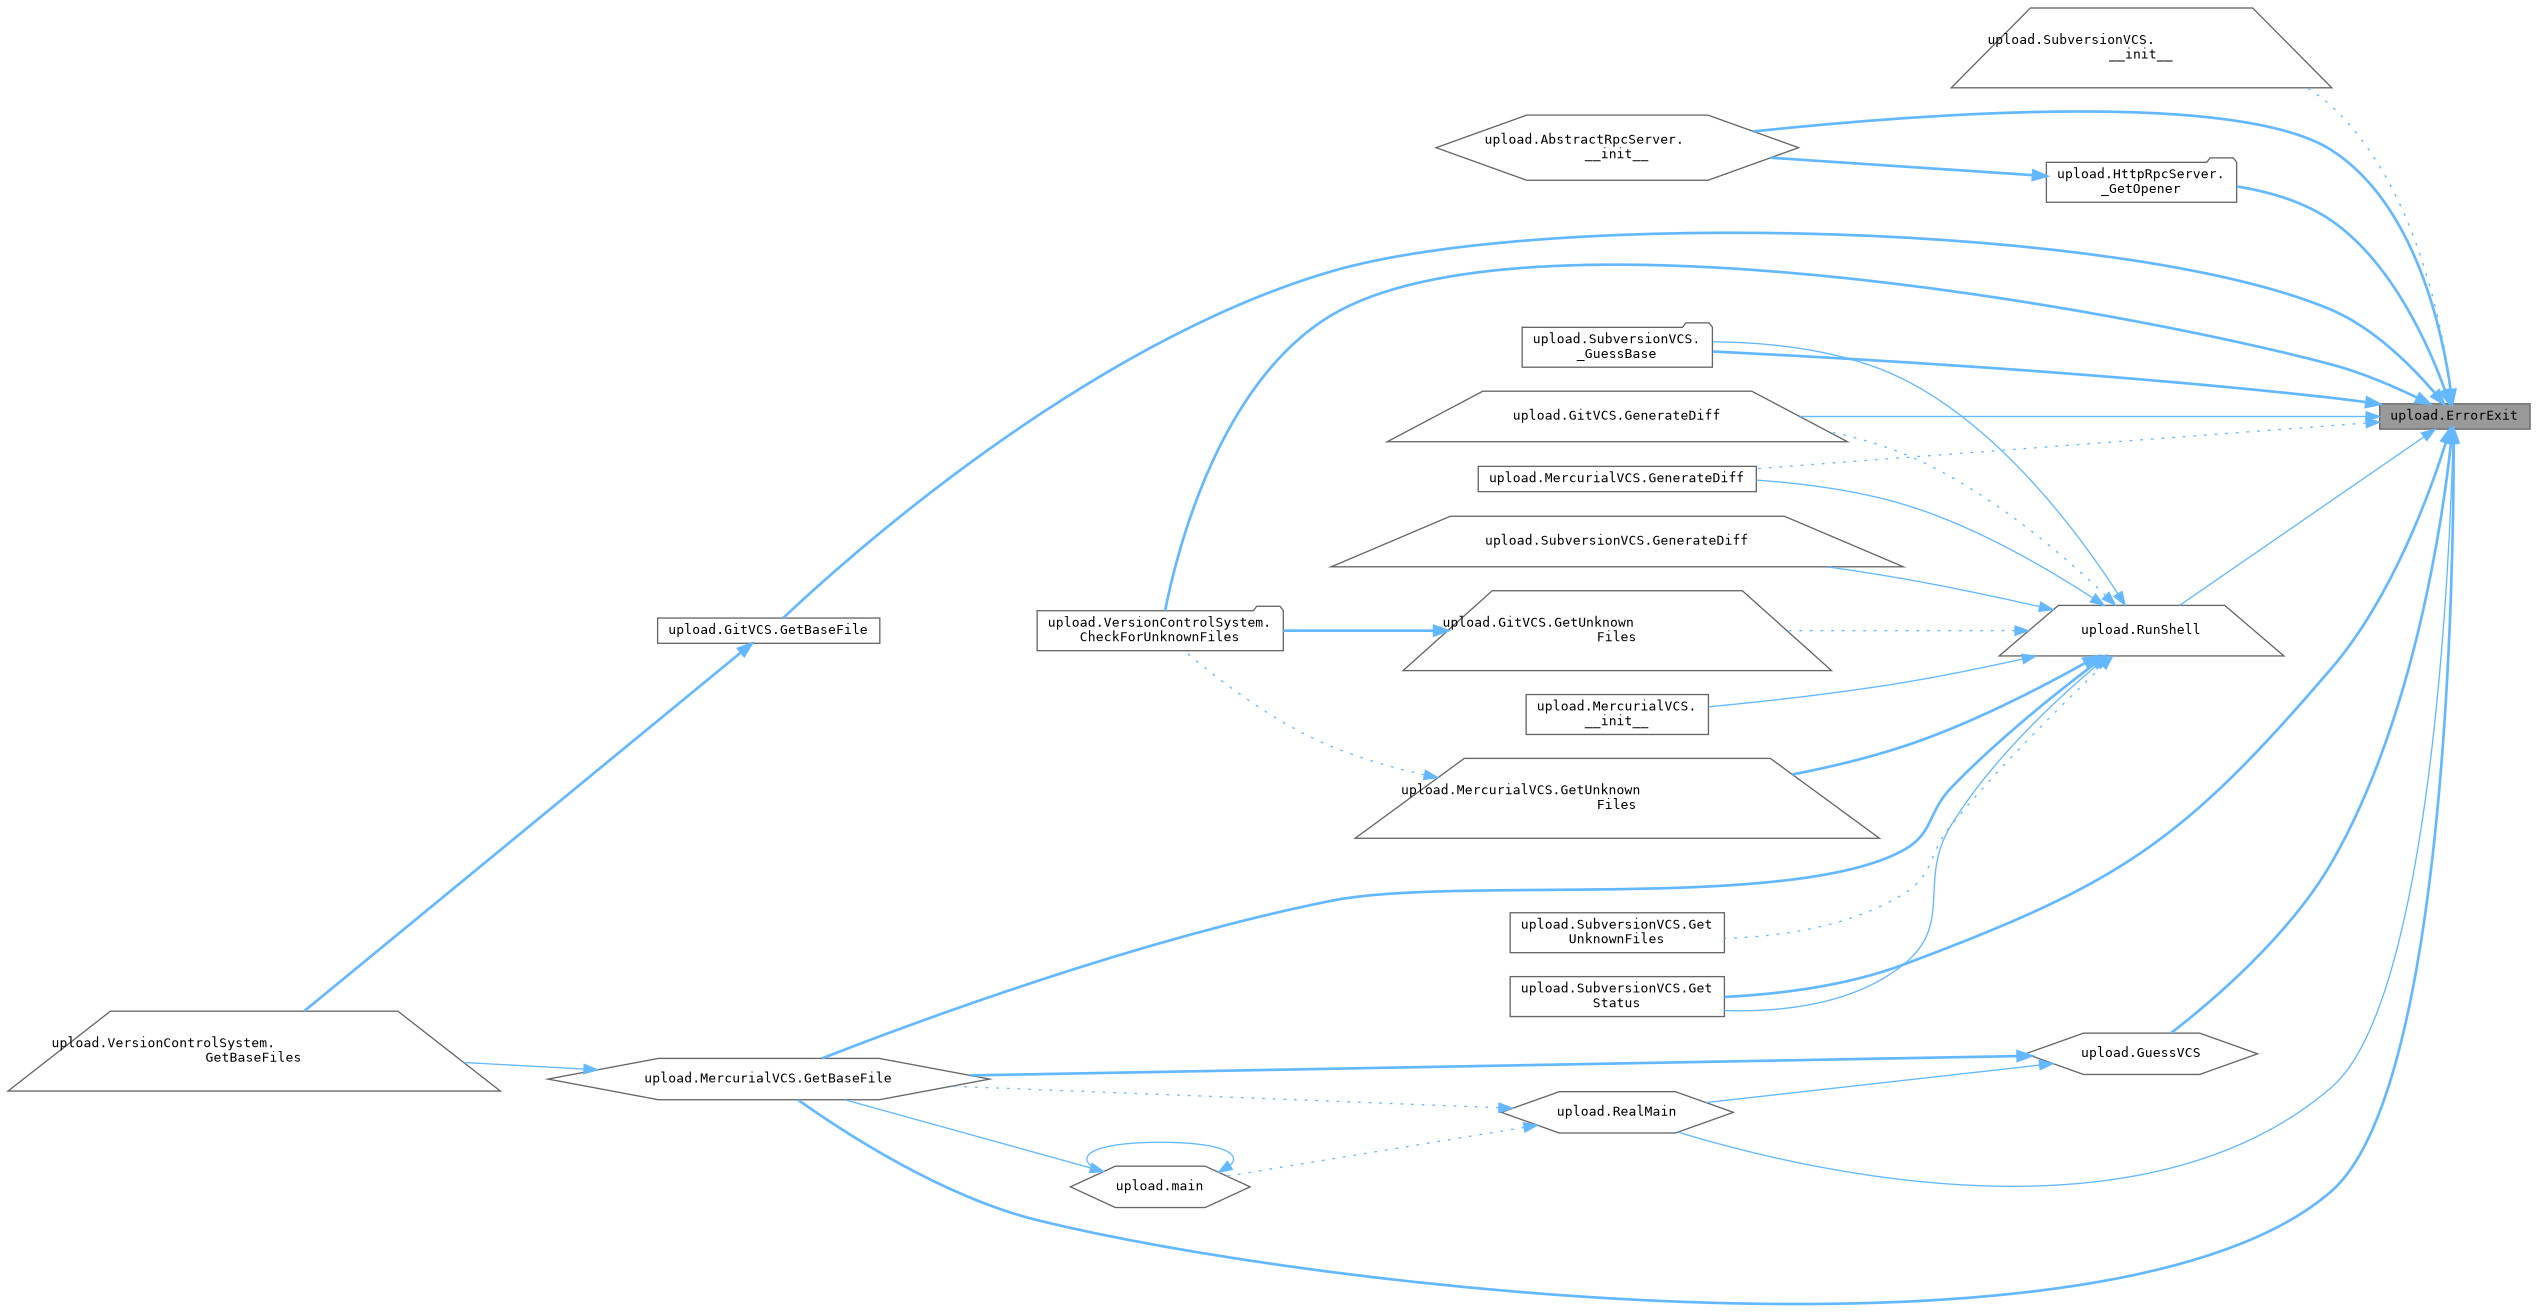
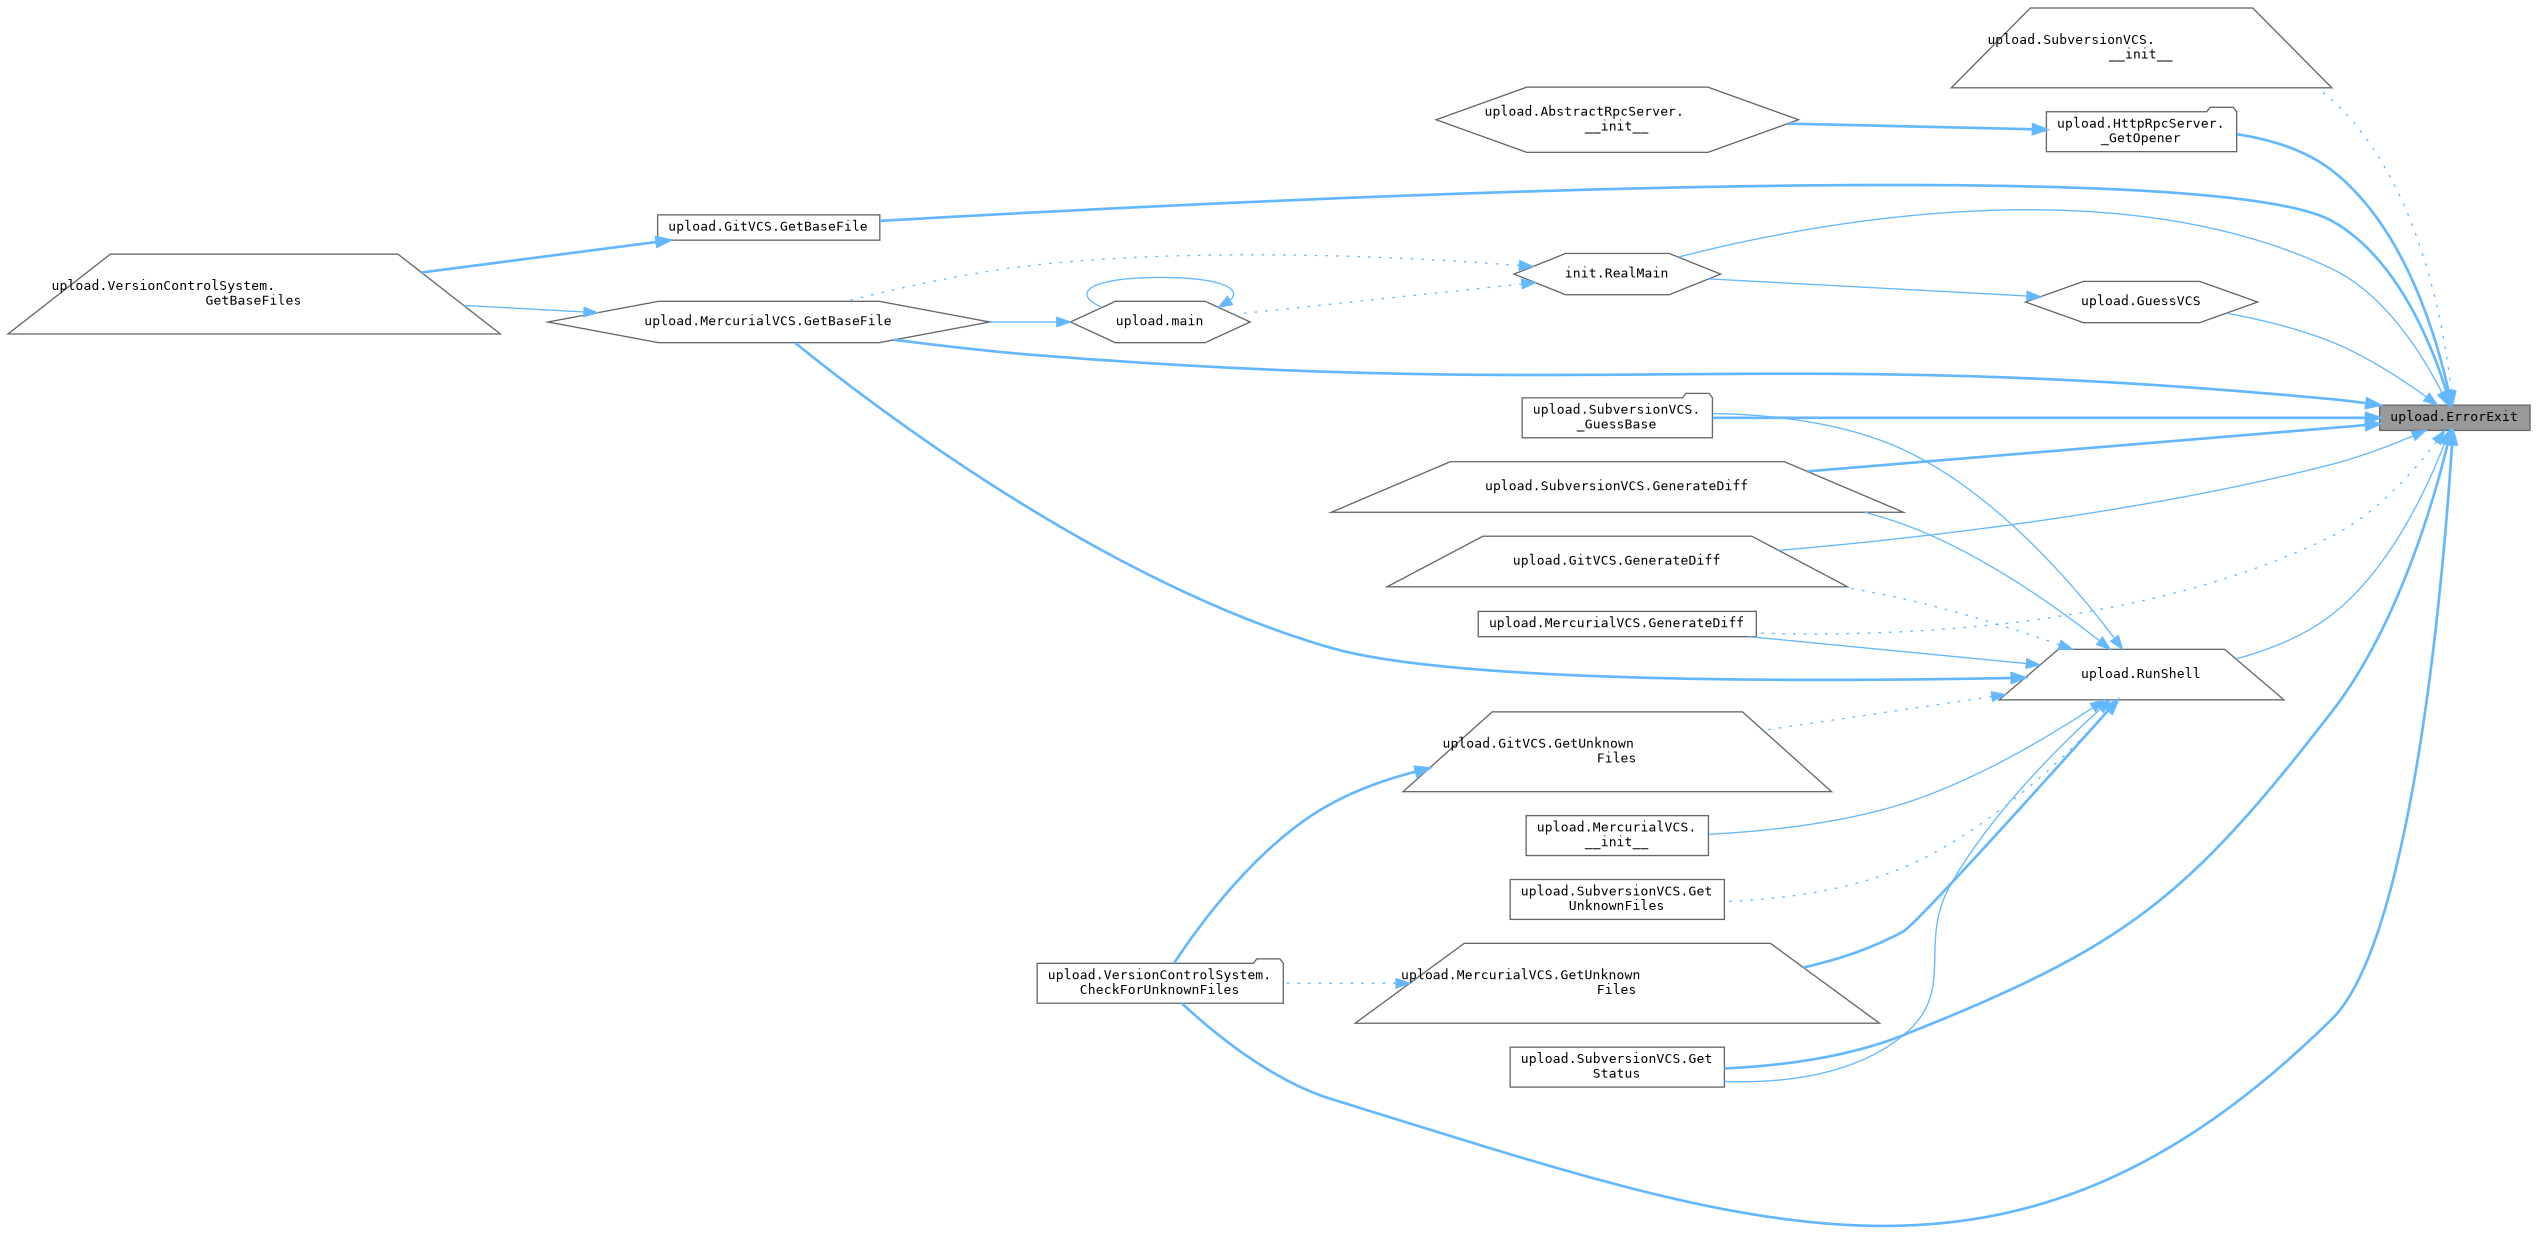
(2182, 116) -> (2087, 448)
(2375, 770) -> (2332, 342)
(1494, 1066) -> none
(1617, 1112) -> (1617, 274)
